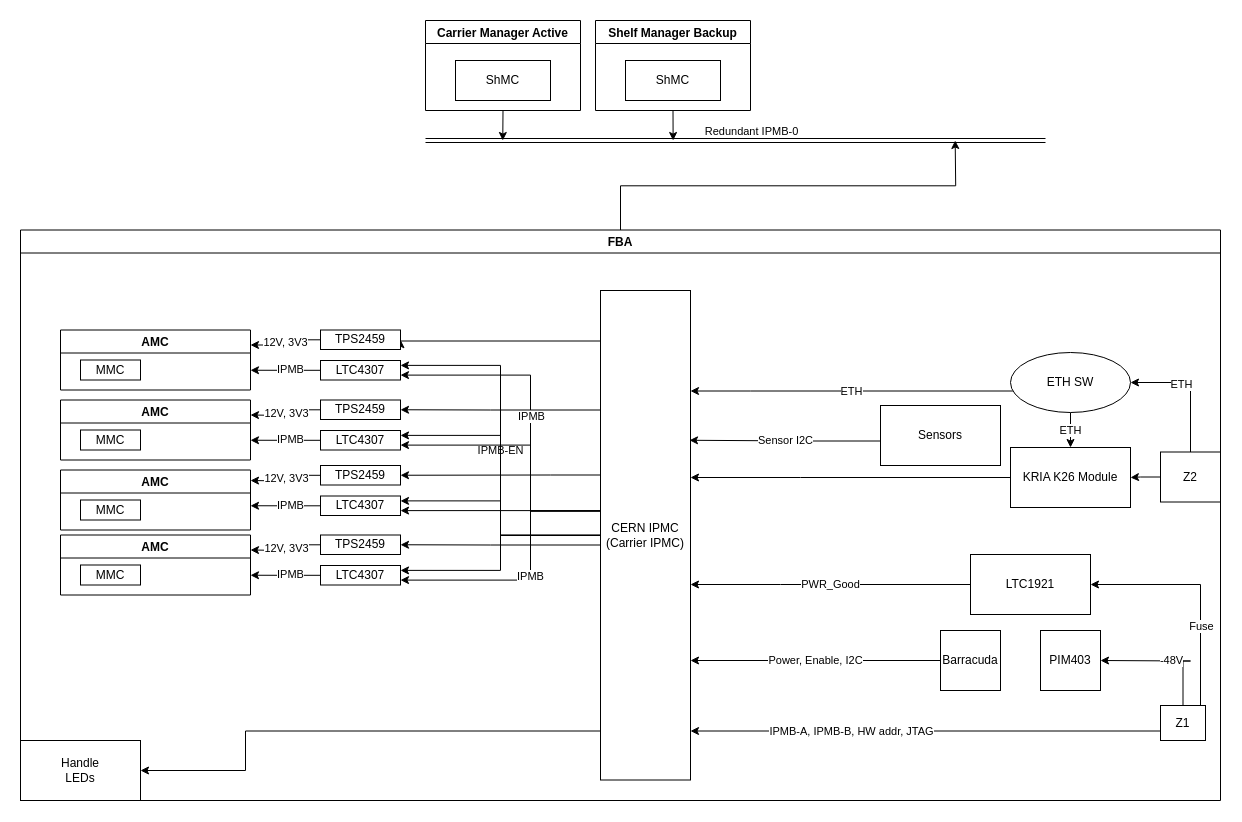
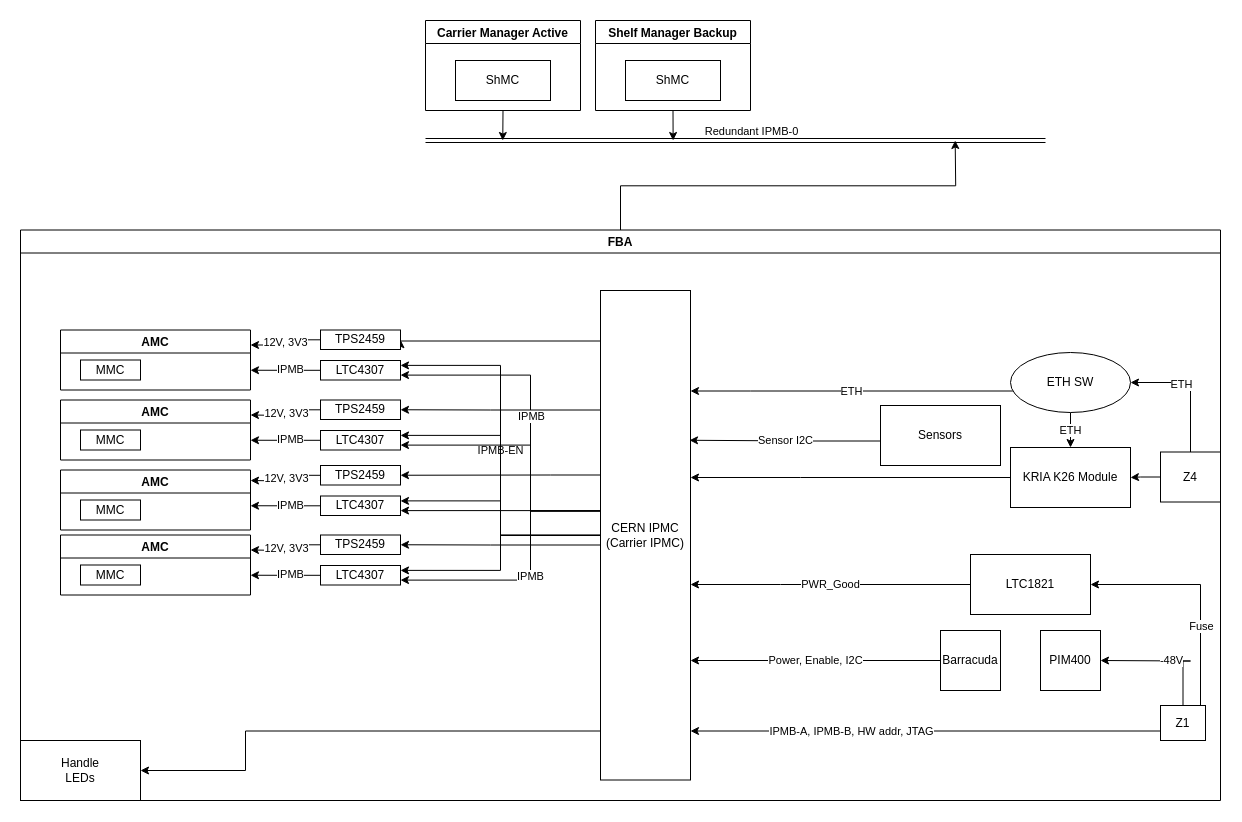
(1191, 478) -> (1191, 478)
(1031, 585) -> (1031, 585)
(1071, 661) -> (1071, 661)
